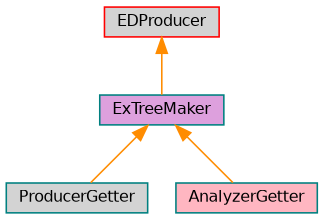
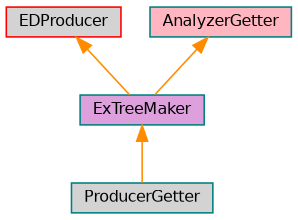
(210, 160) -> (176, 72)
